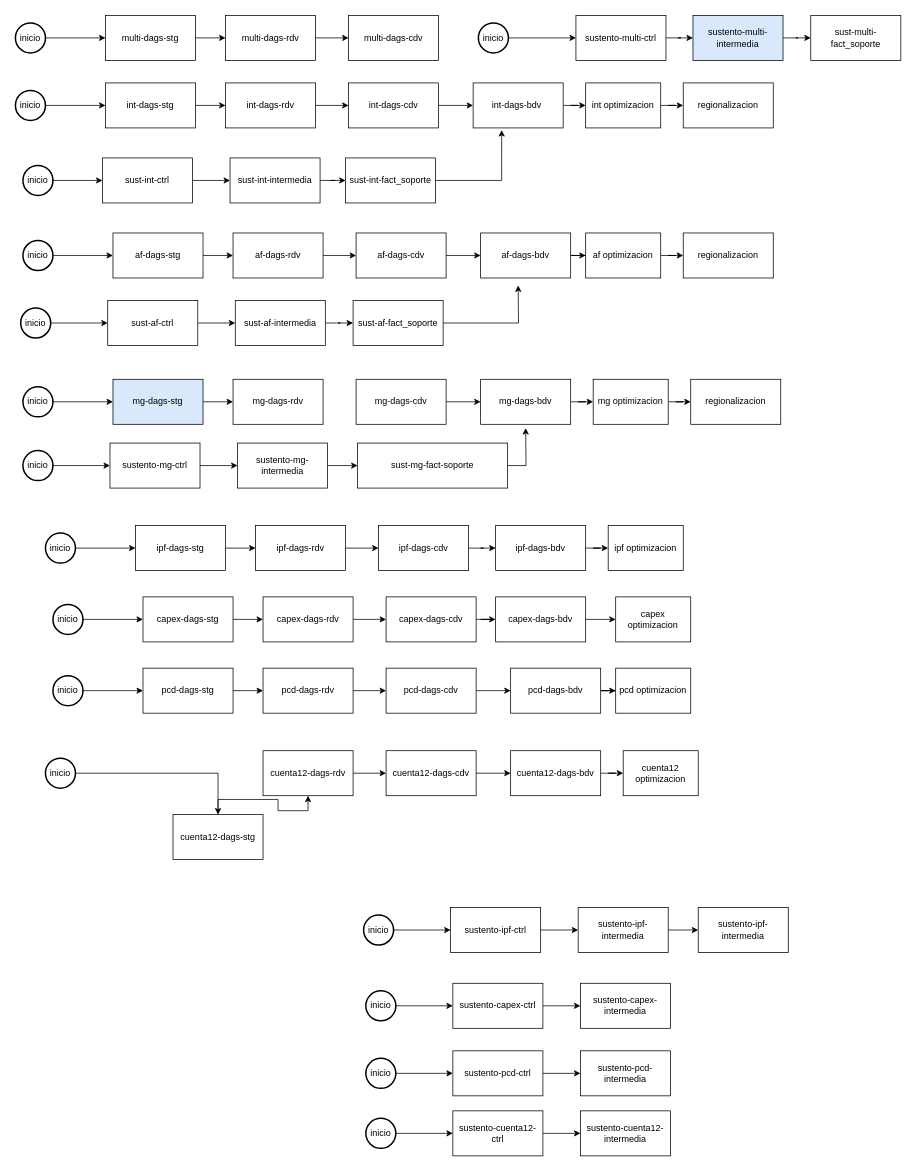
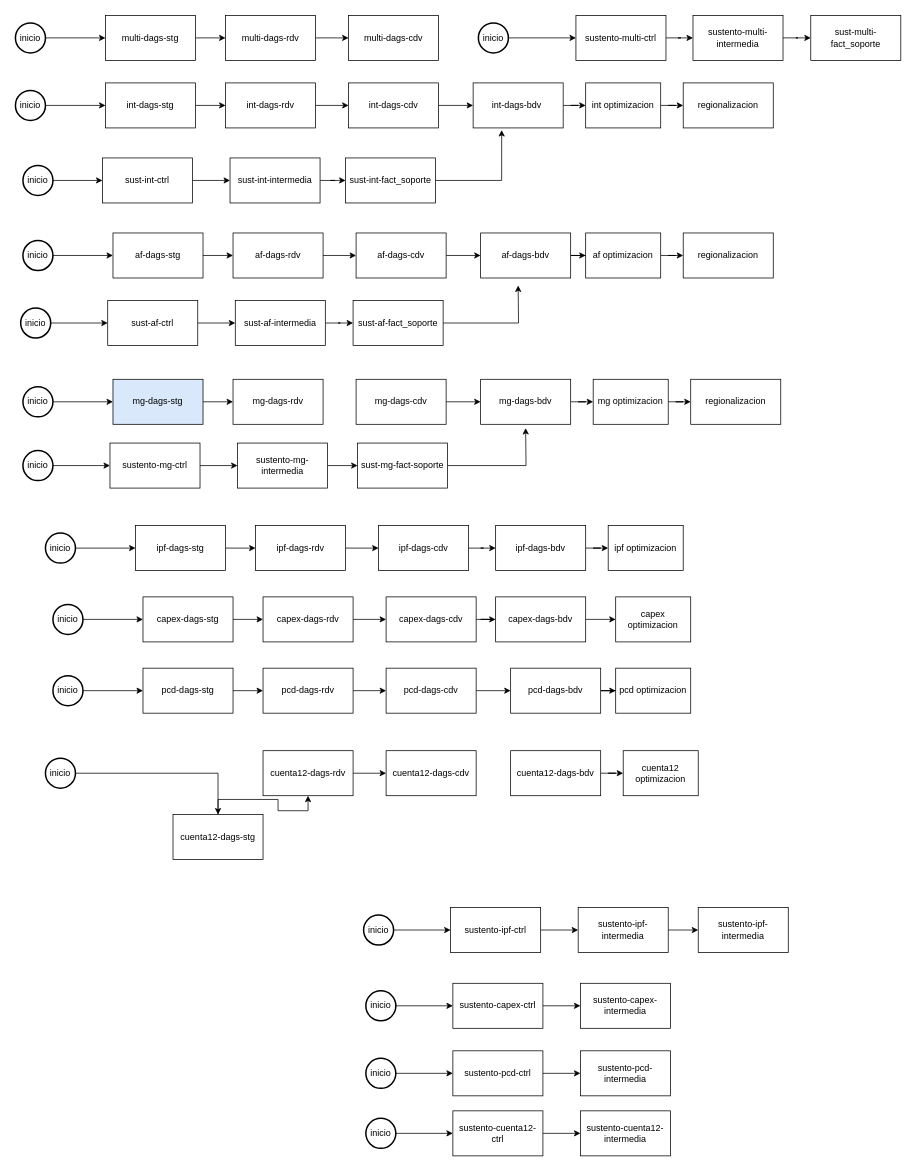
(738, 38) -> (738, 38)
(432, 465) -> (402, 465)
(490, 773) -> none
